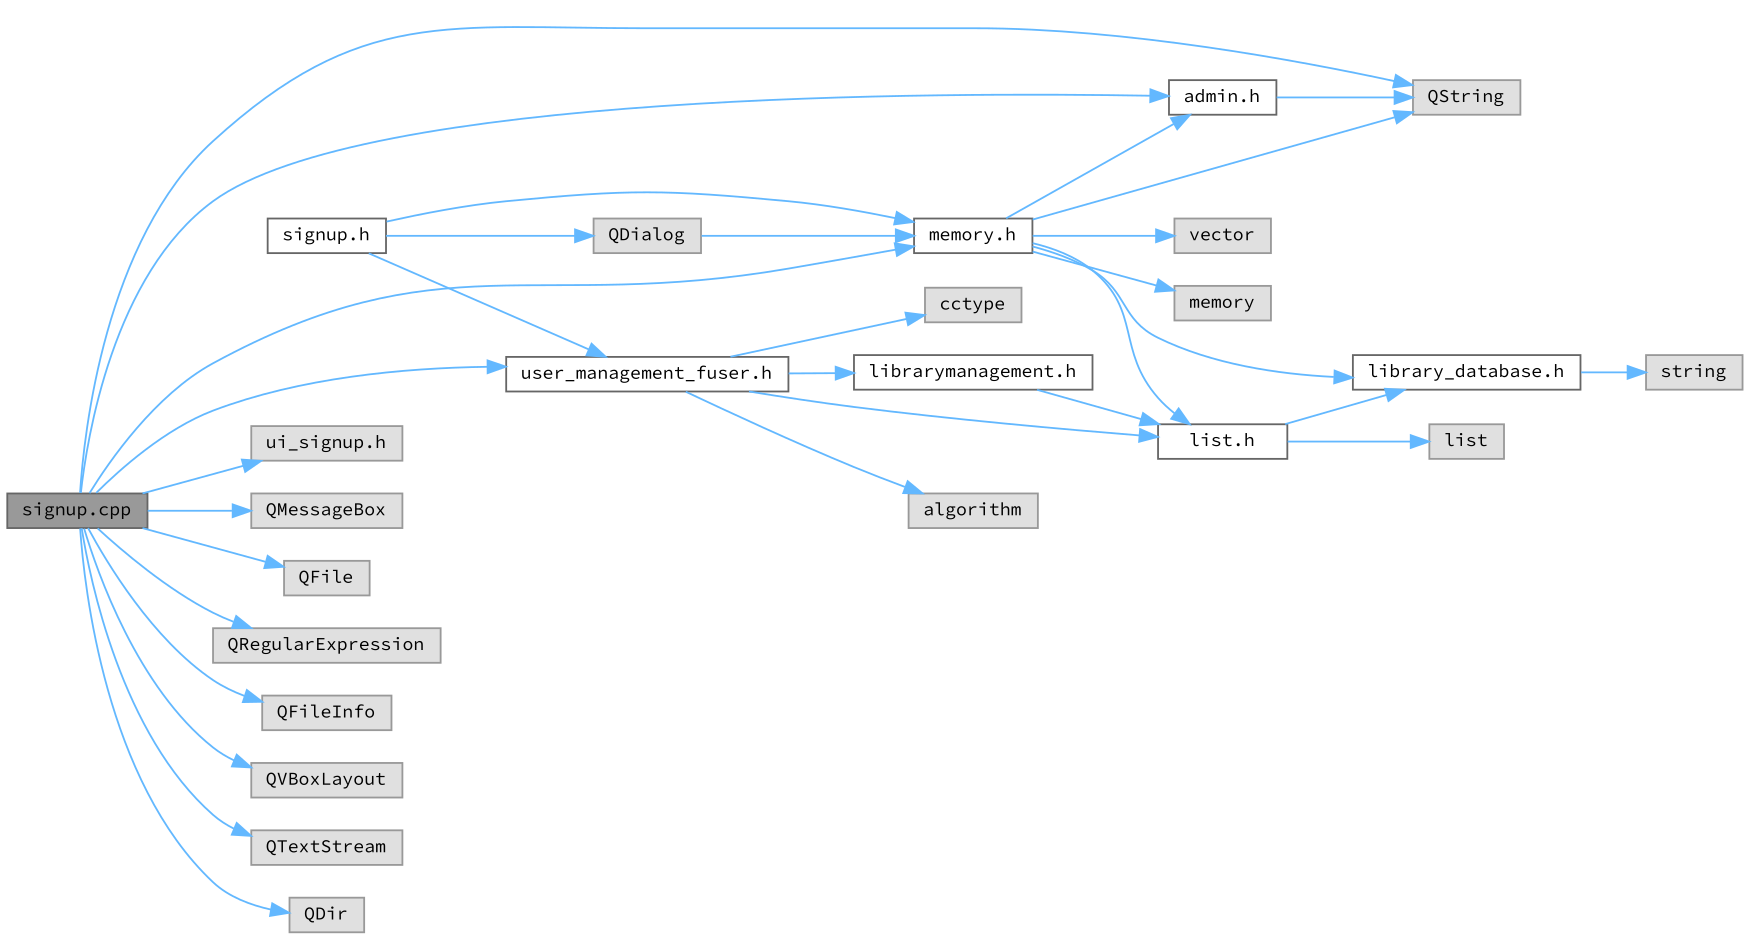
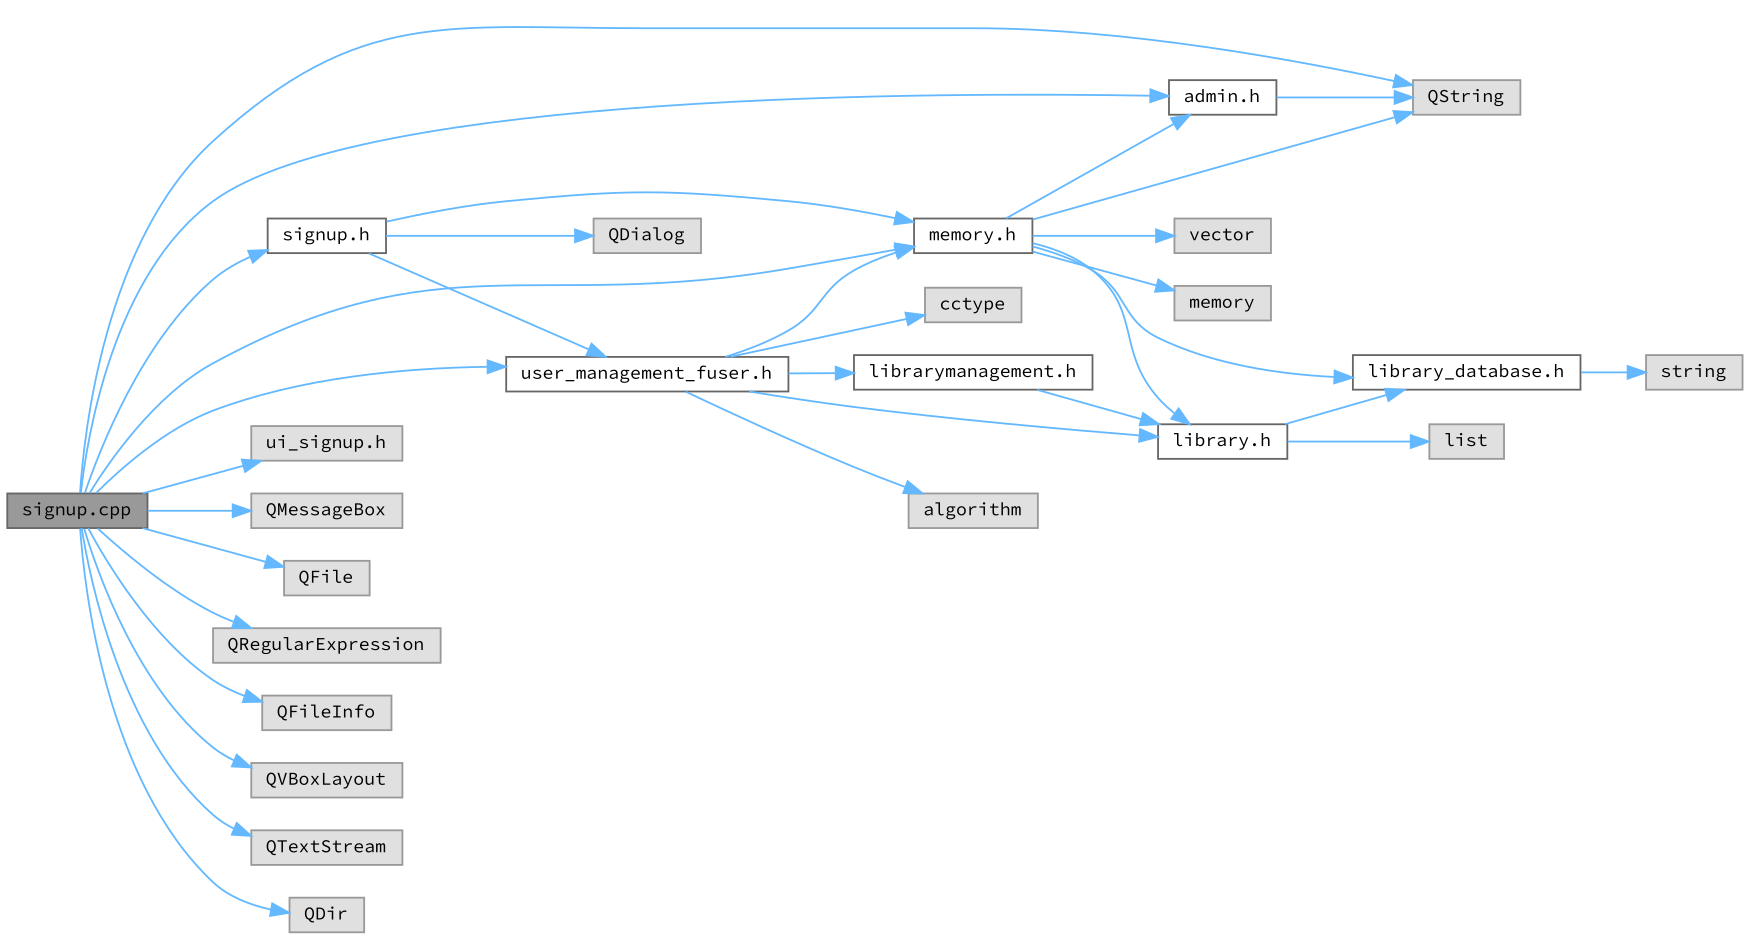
(799, 236) -> (814, 309)
none -> (147, 359)
(1223, 442) -> (1223, 442)
